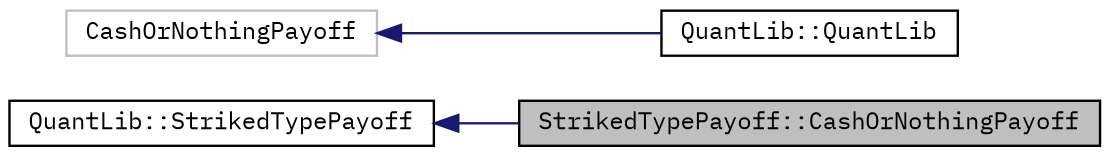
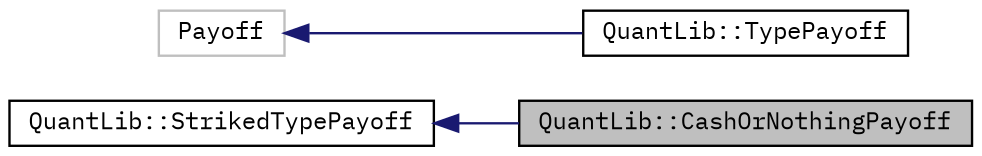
(222, 33) -> (222, 33)
(810, 33) -> (746, 33)
(810, 123) -> (746, 123)
